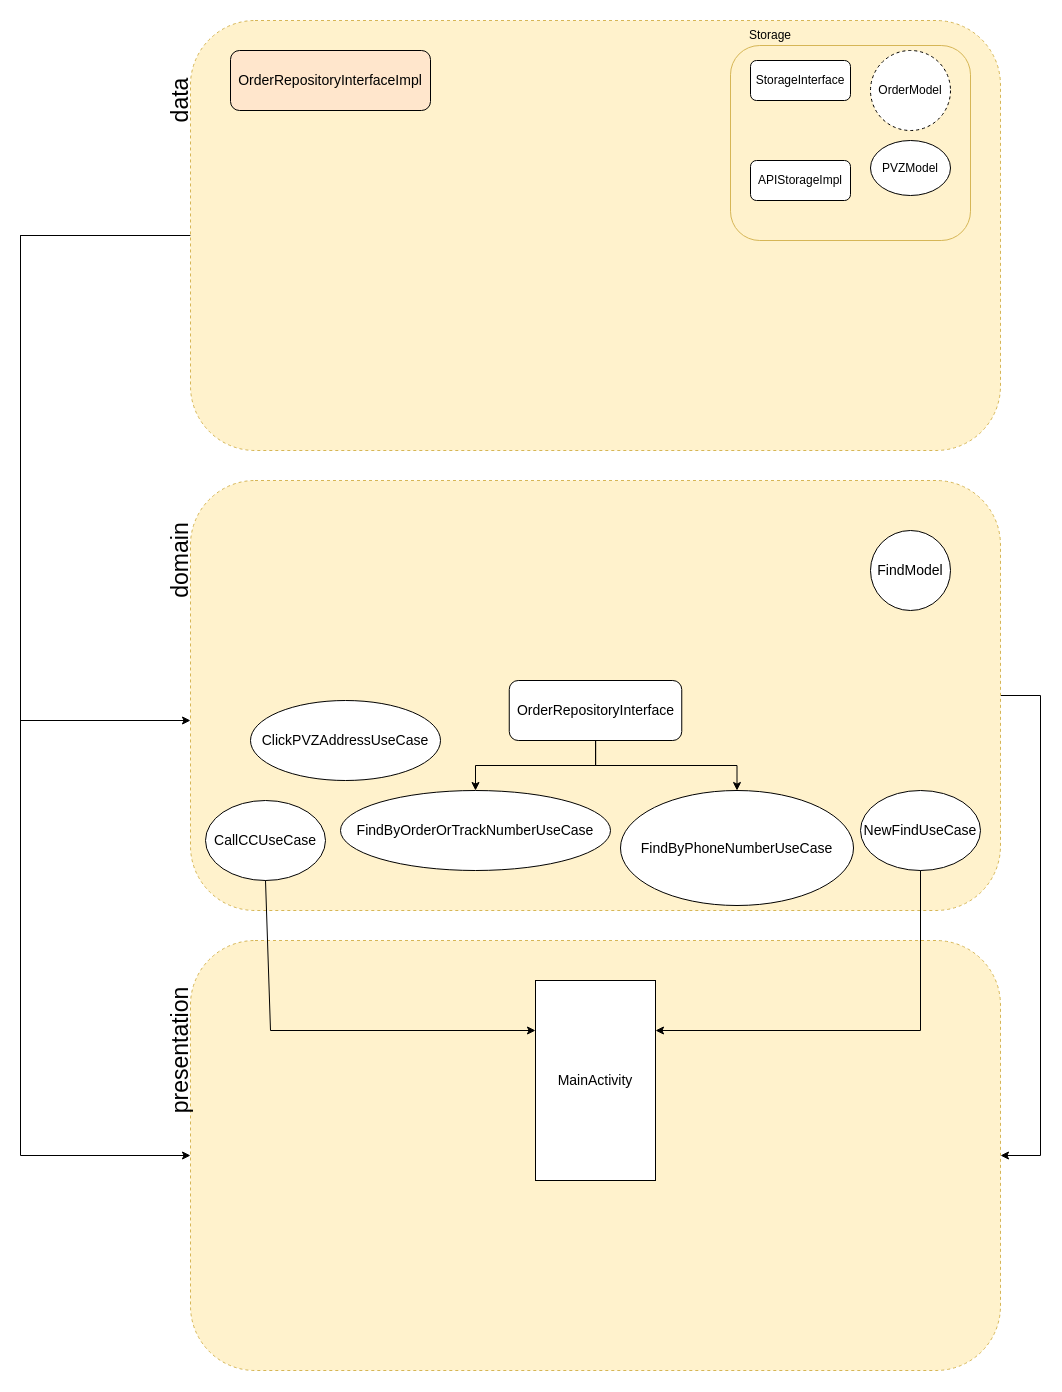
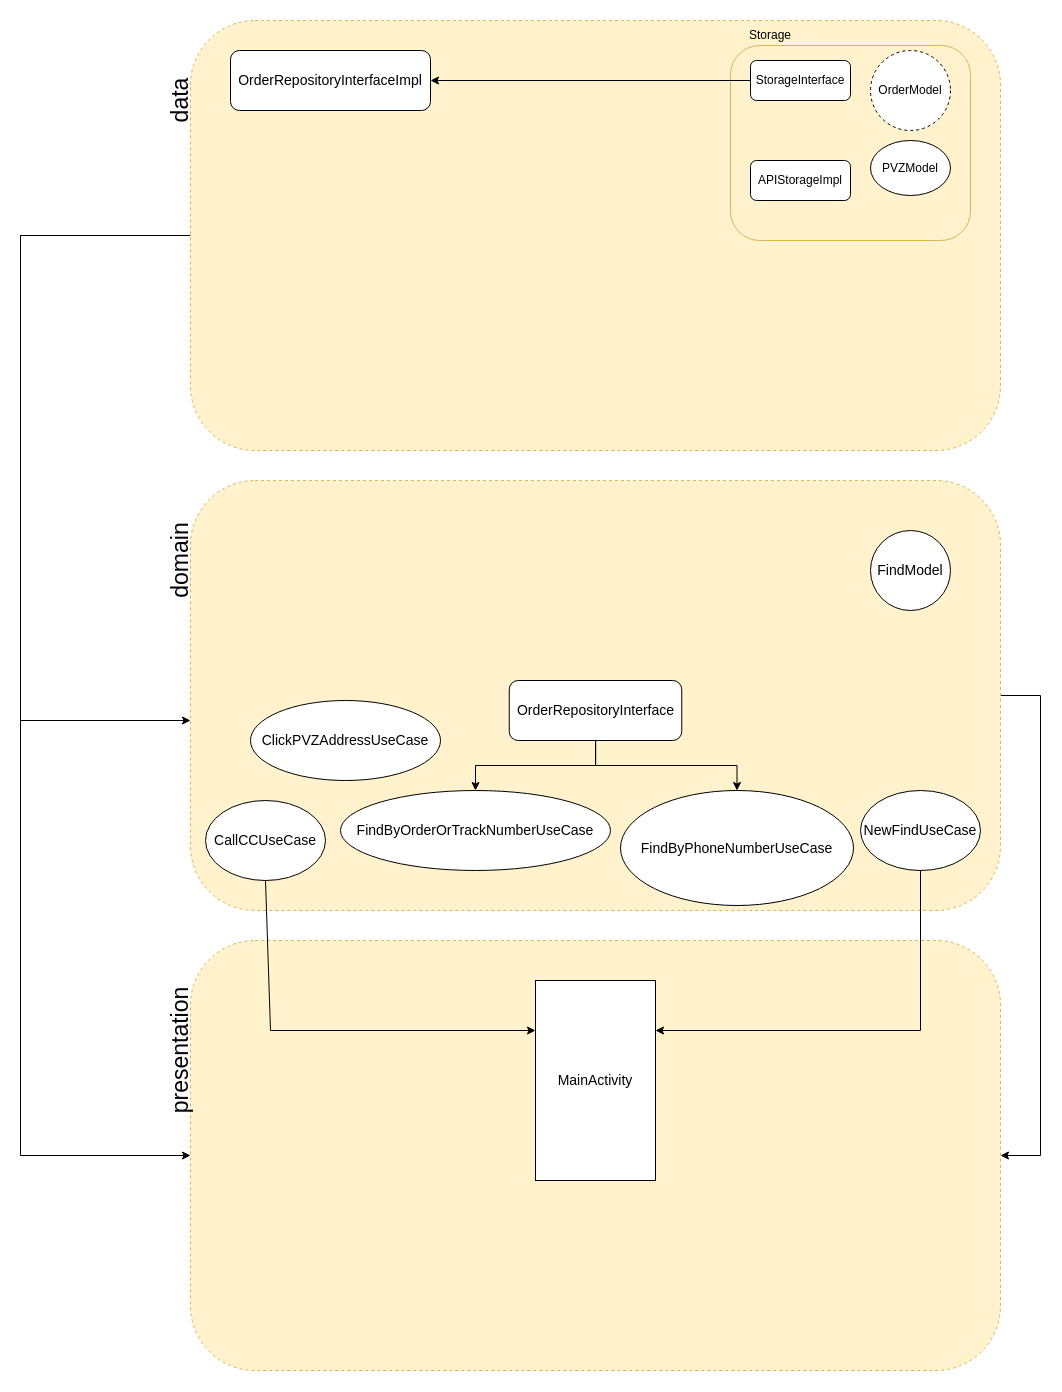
(331, 81) -> (331, 81)
none -> (594, 81)
